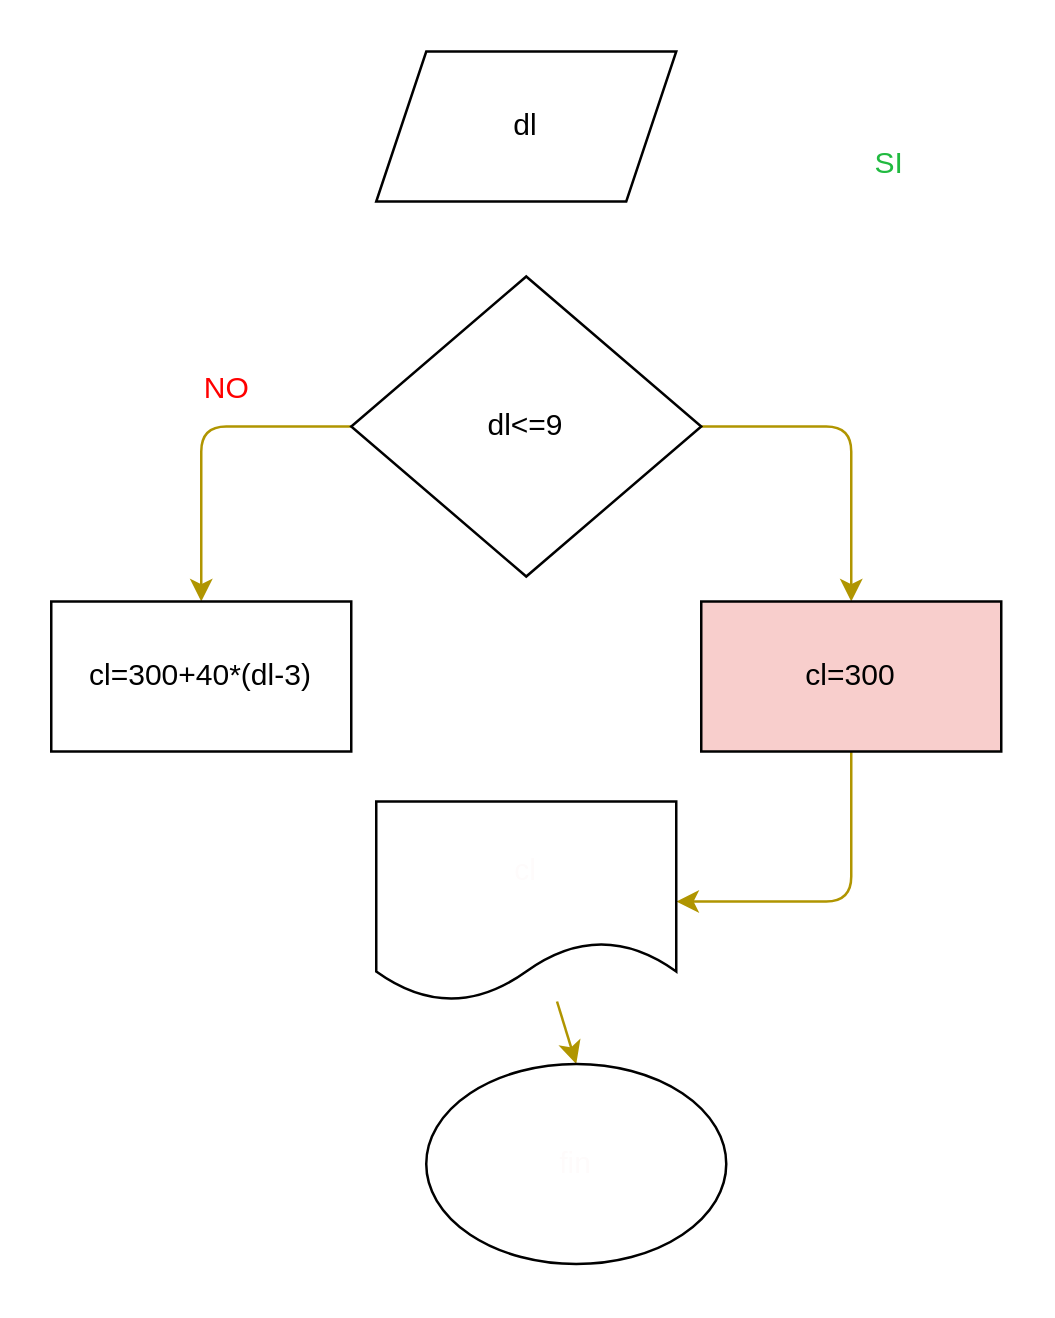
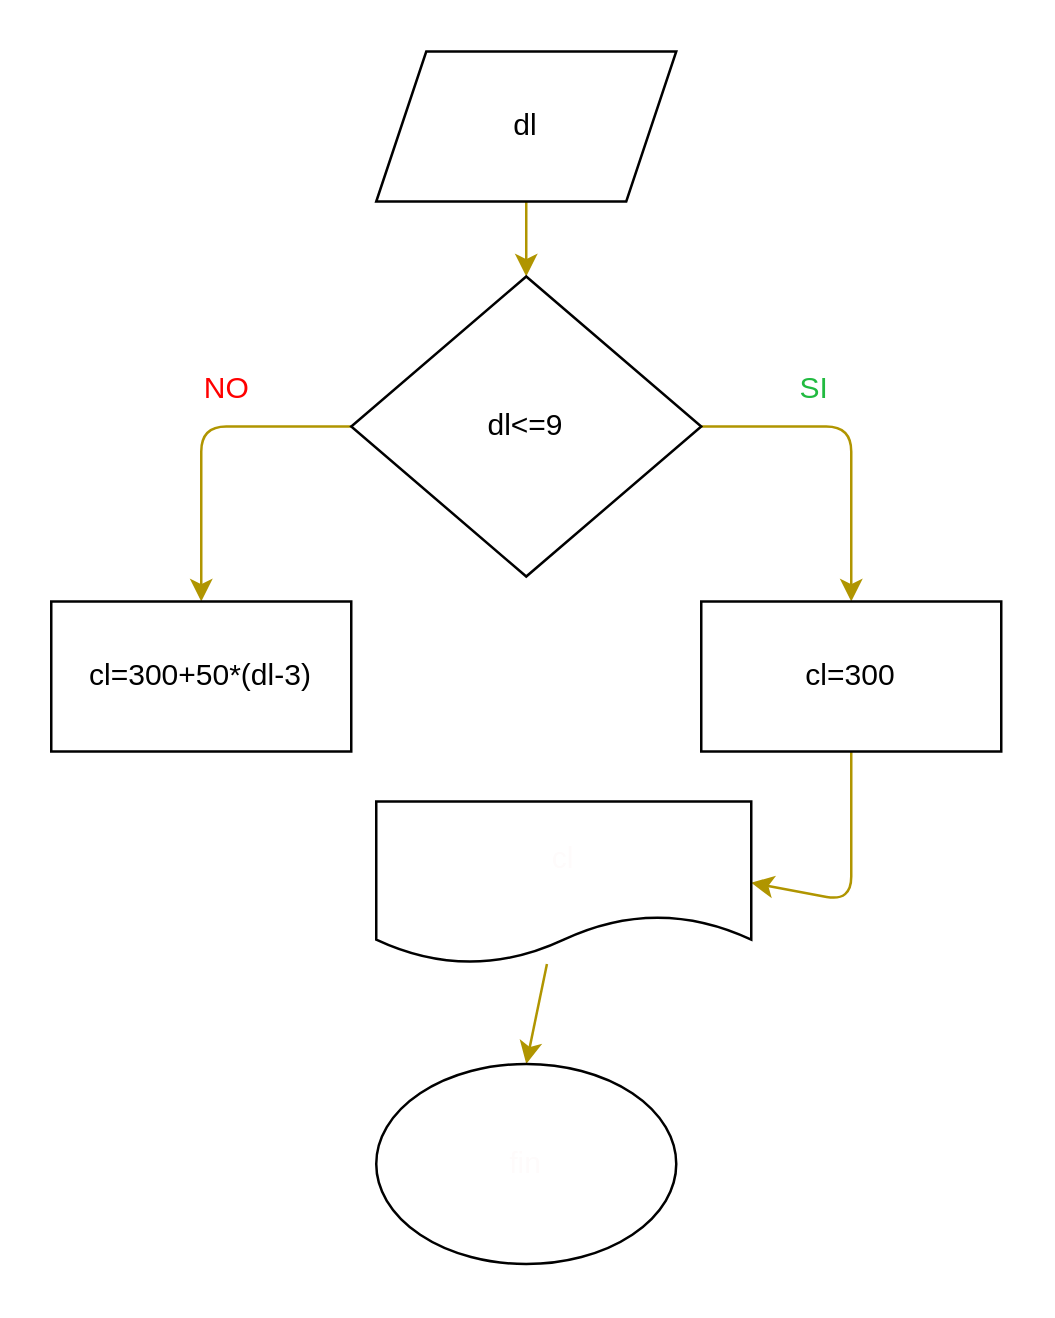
(889, 164) -> (814, 389)
none -> (526, 230)
(201, 676) -> (201, 676)
(851, 676) -> (851, 676)
(526, 901) -> (564, 883)
(576, 1164) -> (526, 1164)
